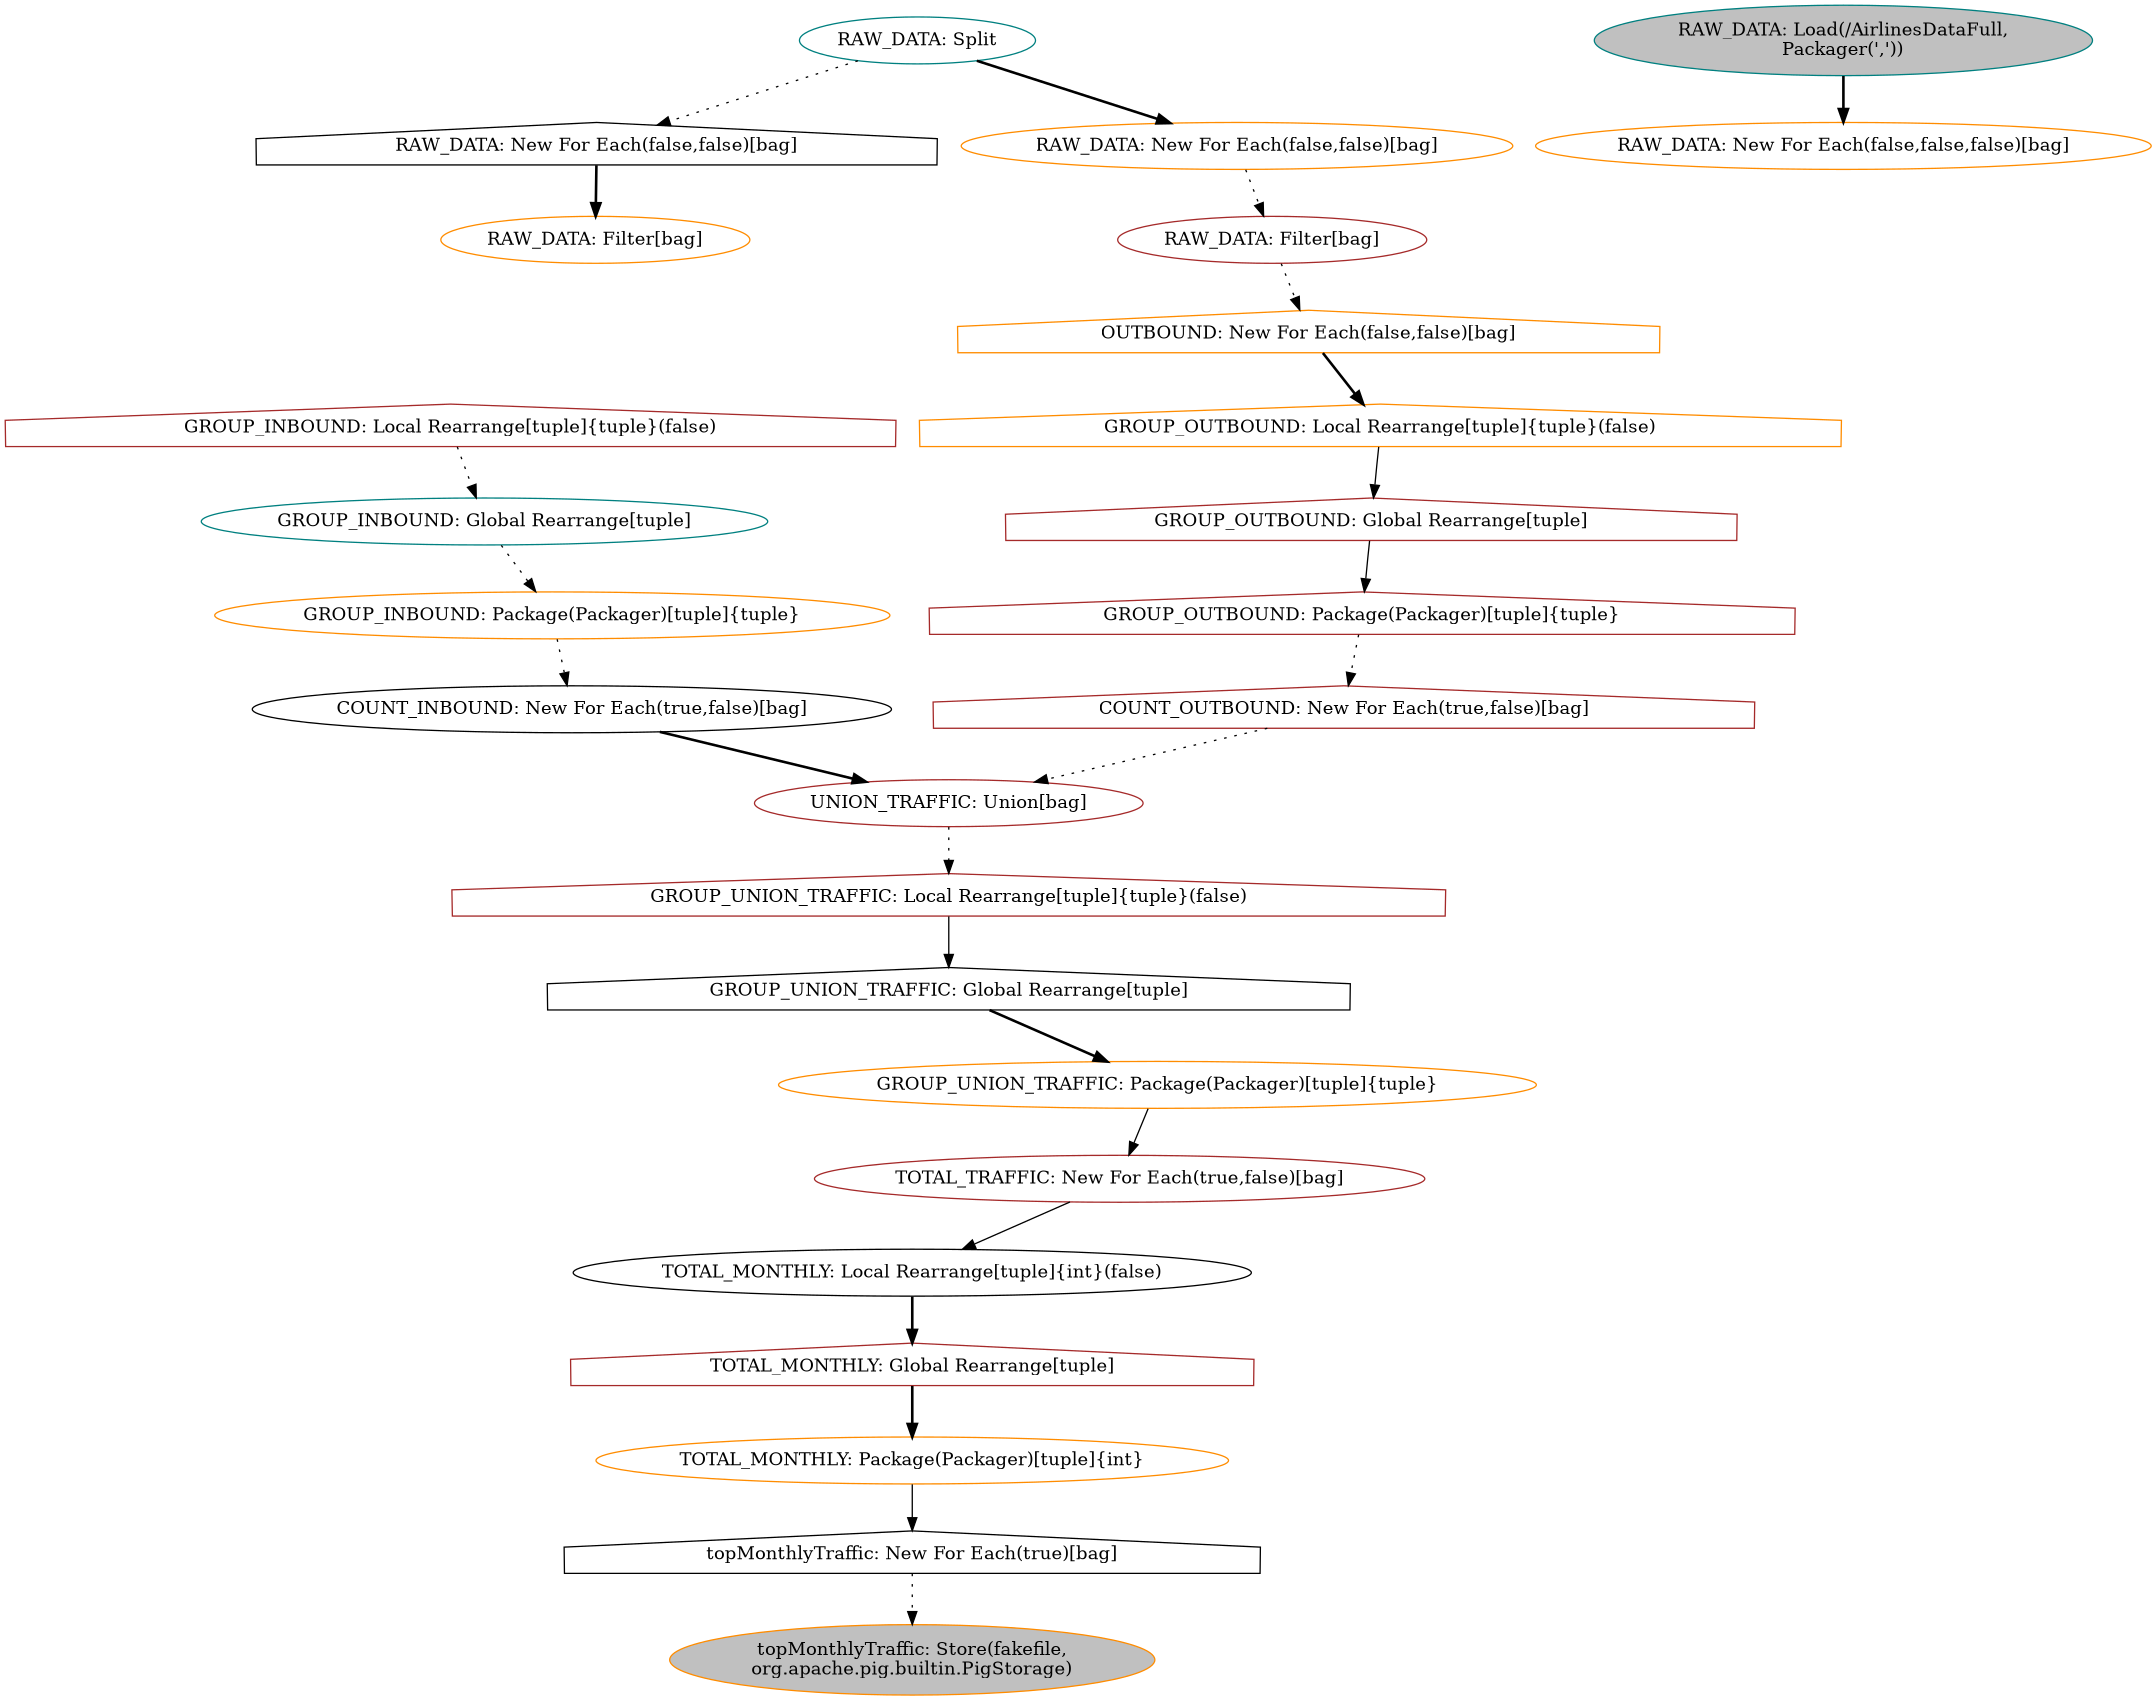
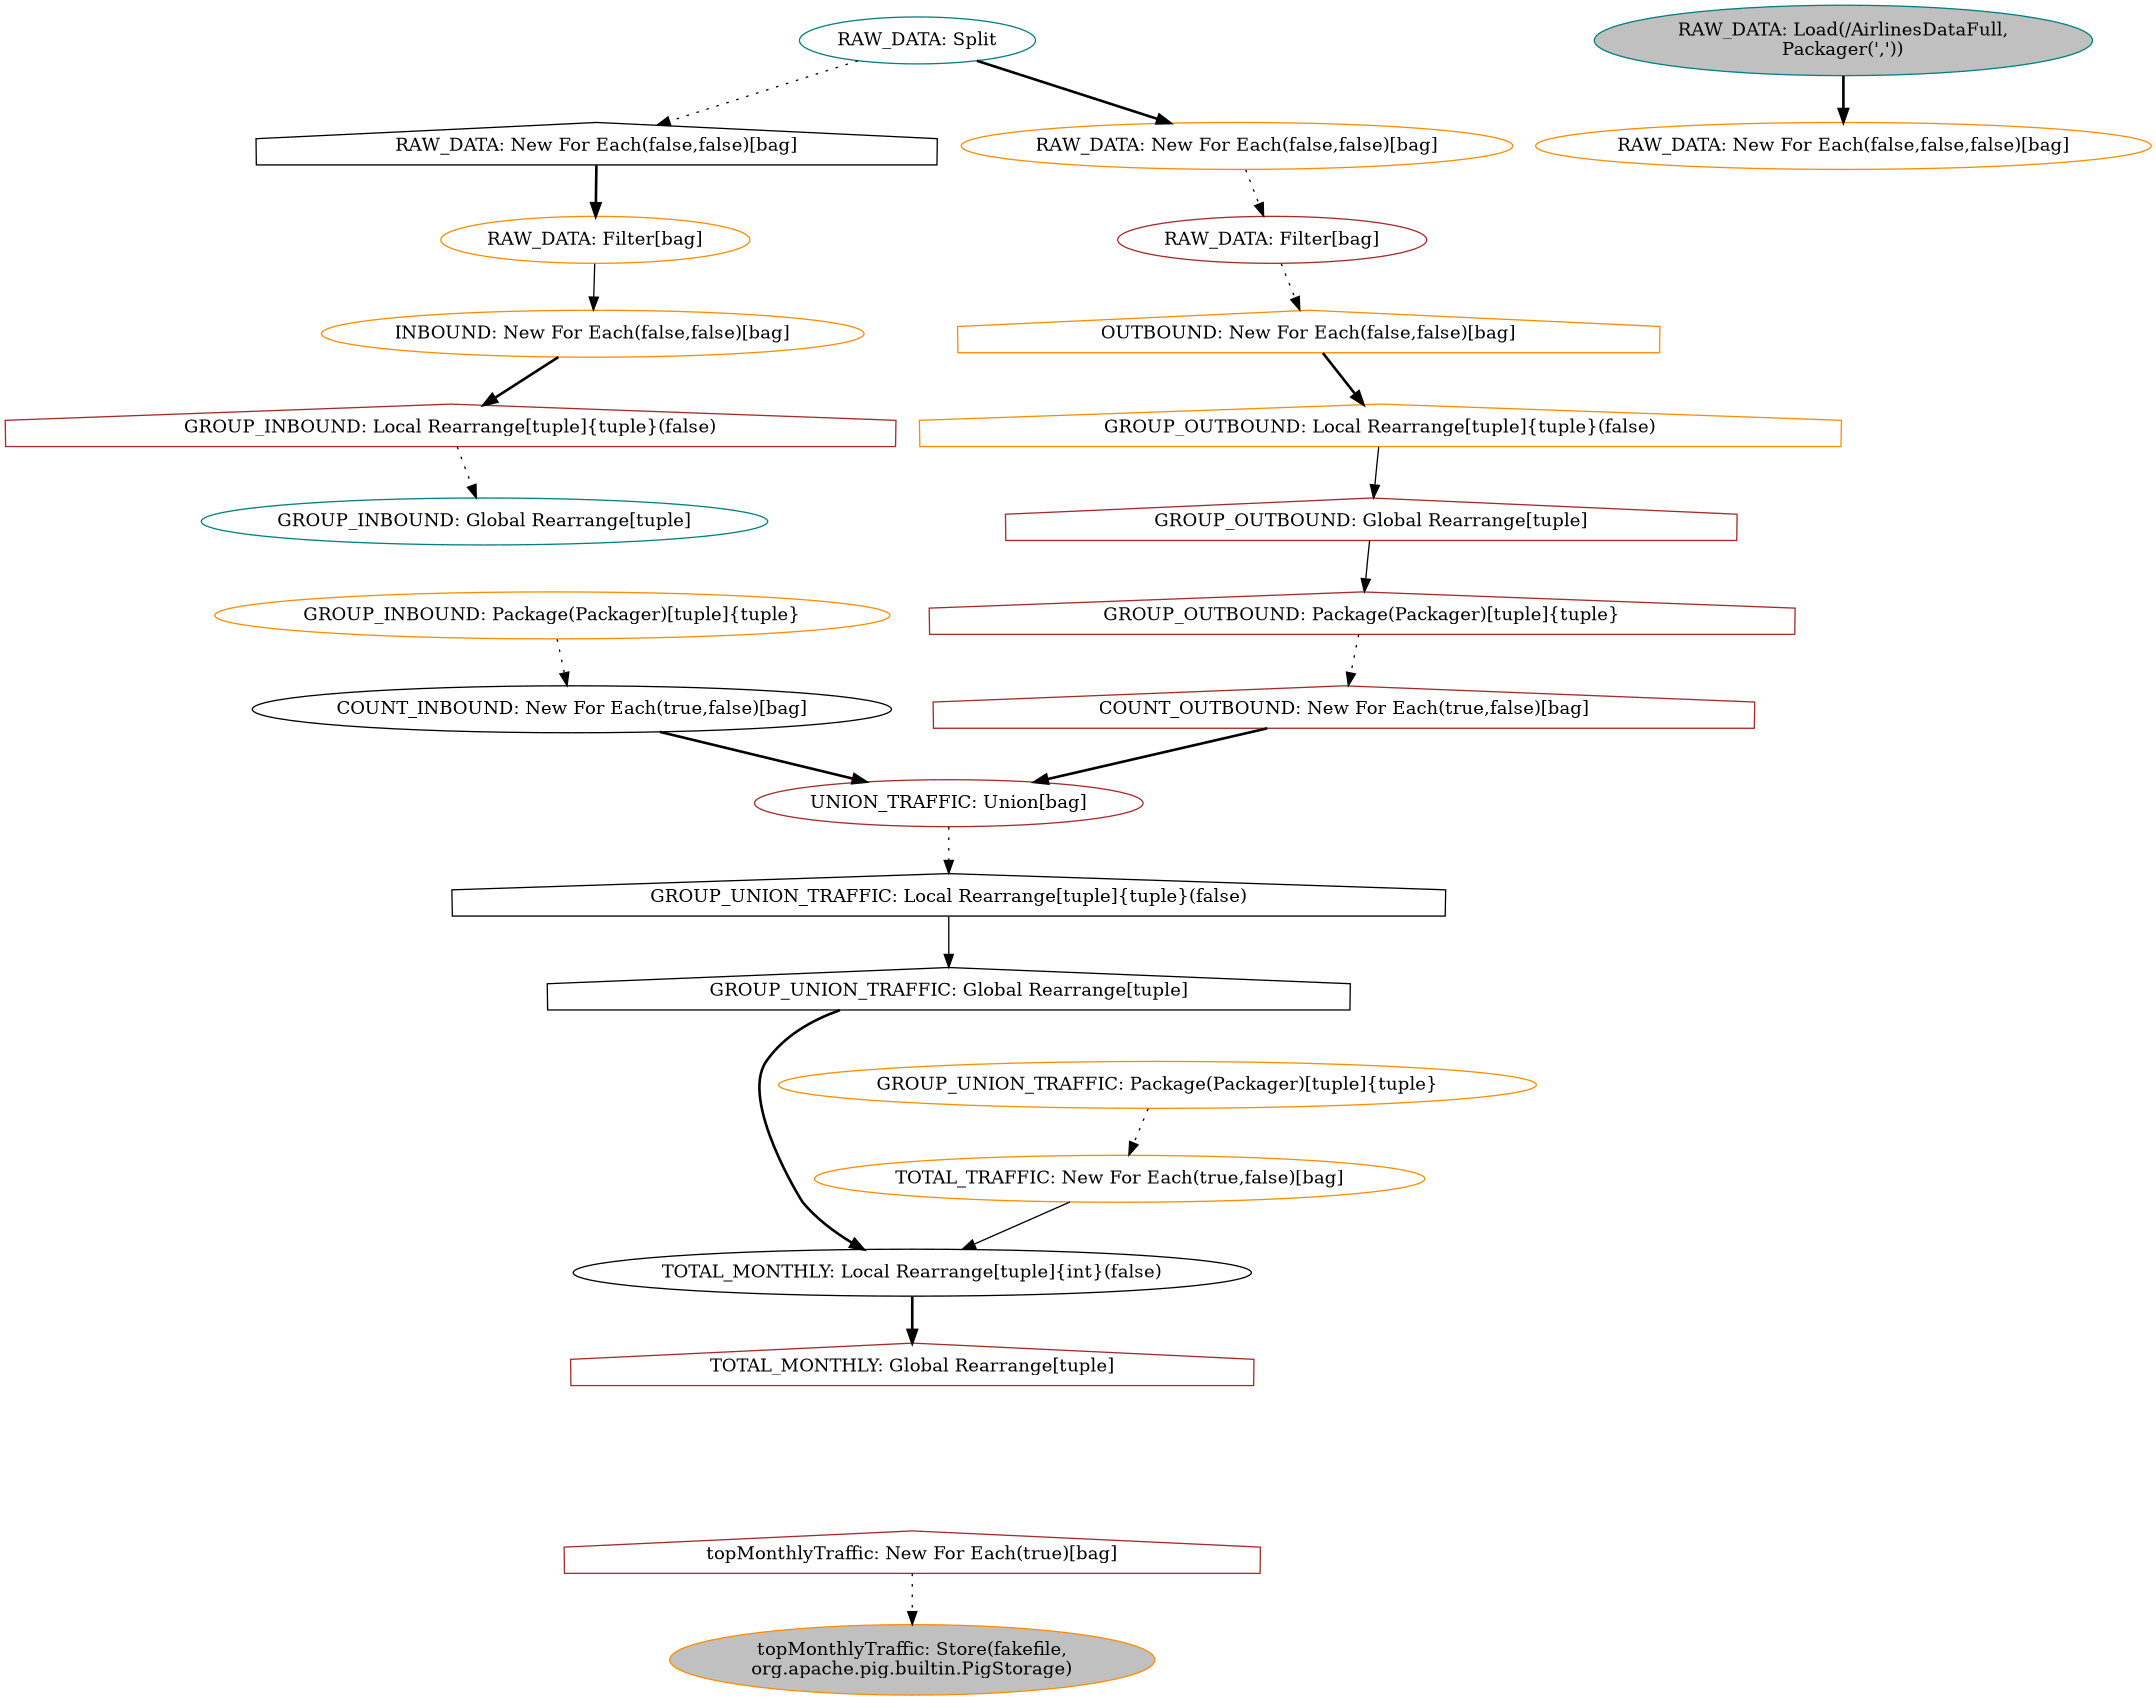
none -> (593, 334)
(515, 563) -> none
(1157, 754) -> (1157, 754)
(949, 897) -> (949, 897)
(1042, 1033) -> (765, 1122)
(1141, 1126) -> (1141, 1126)
(1120, 1179) -> (1120, 1179)
(912, 1460) -> none
(912, 1554) -> (912, 1554)
